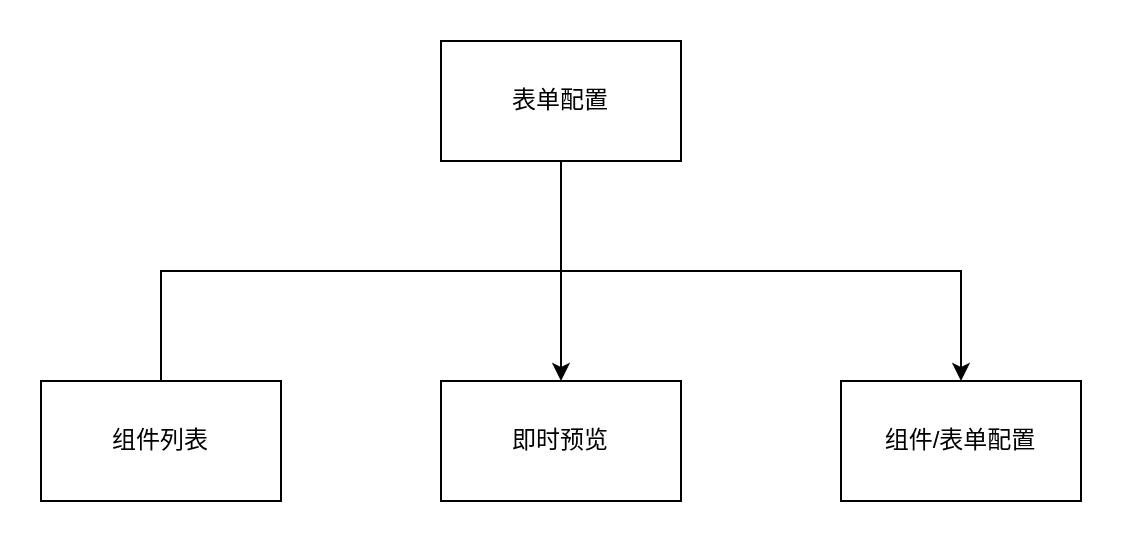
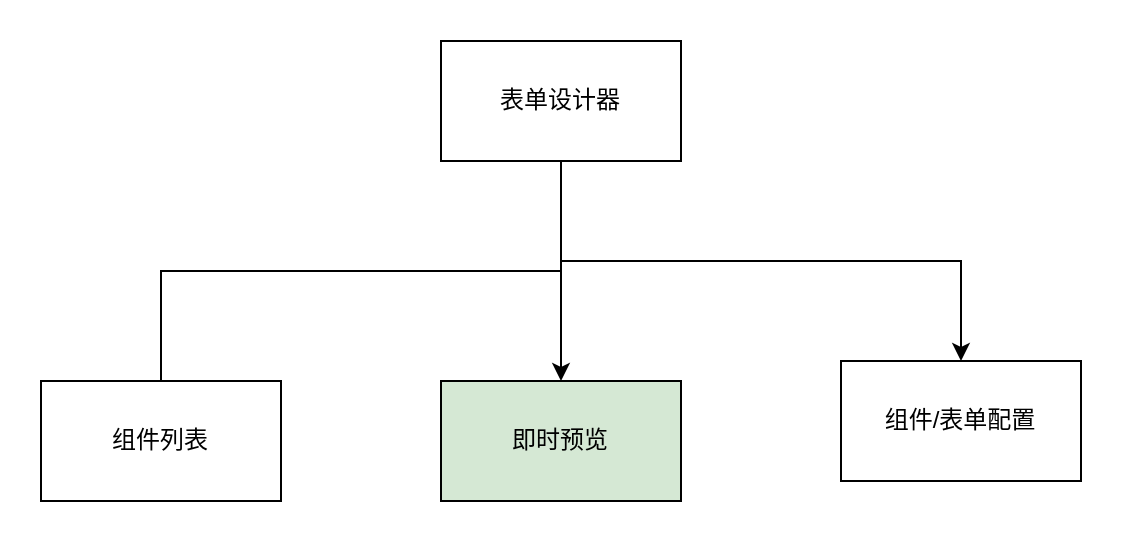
(561, 101) -> (561, 101)
(561, 441) -> (561, 441)
(961, 441) -> (961, 421)
